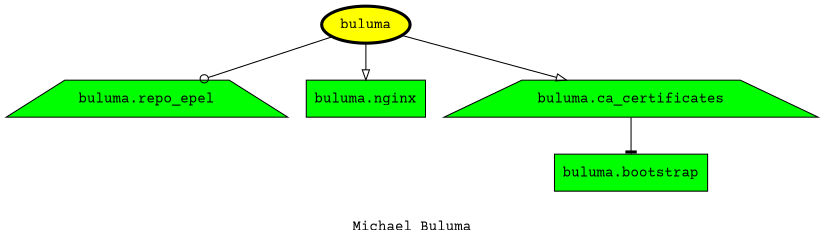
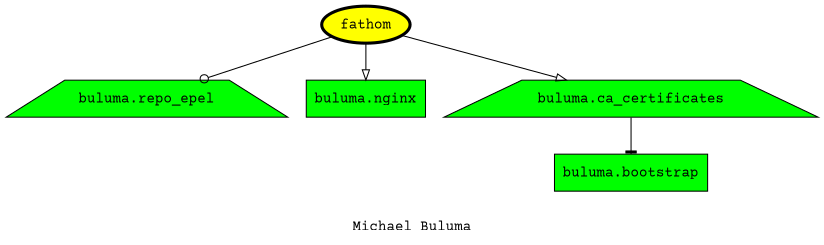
(366, 25) -> (366, 25)
